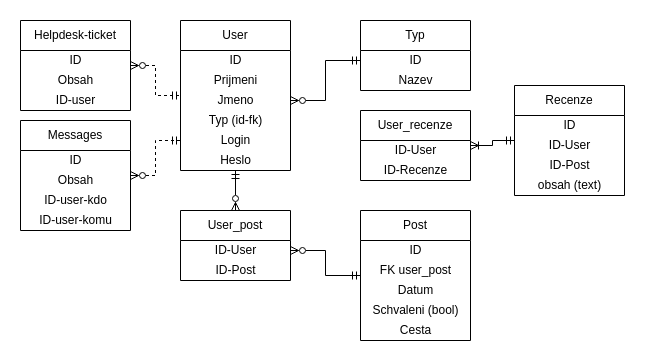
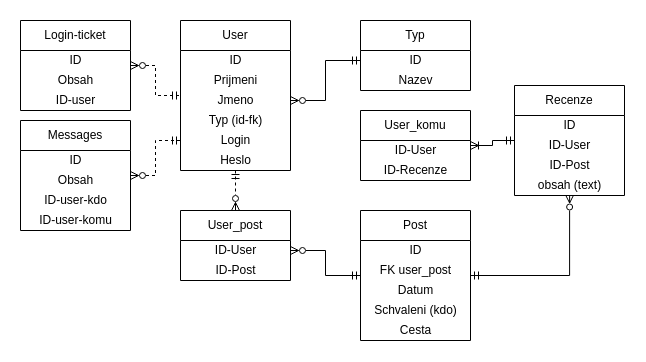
(76, 36) -> (76, 36)
(416, 126) -> (416, 126)
(236, 183) -> (236, 183)
none -> (553, 276)
(416, 311) -> (416, 311)
